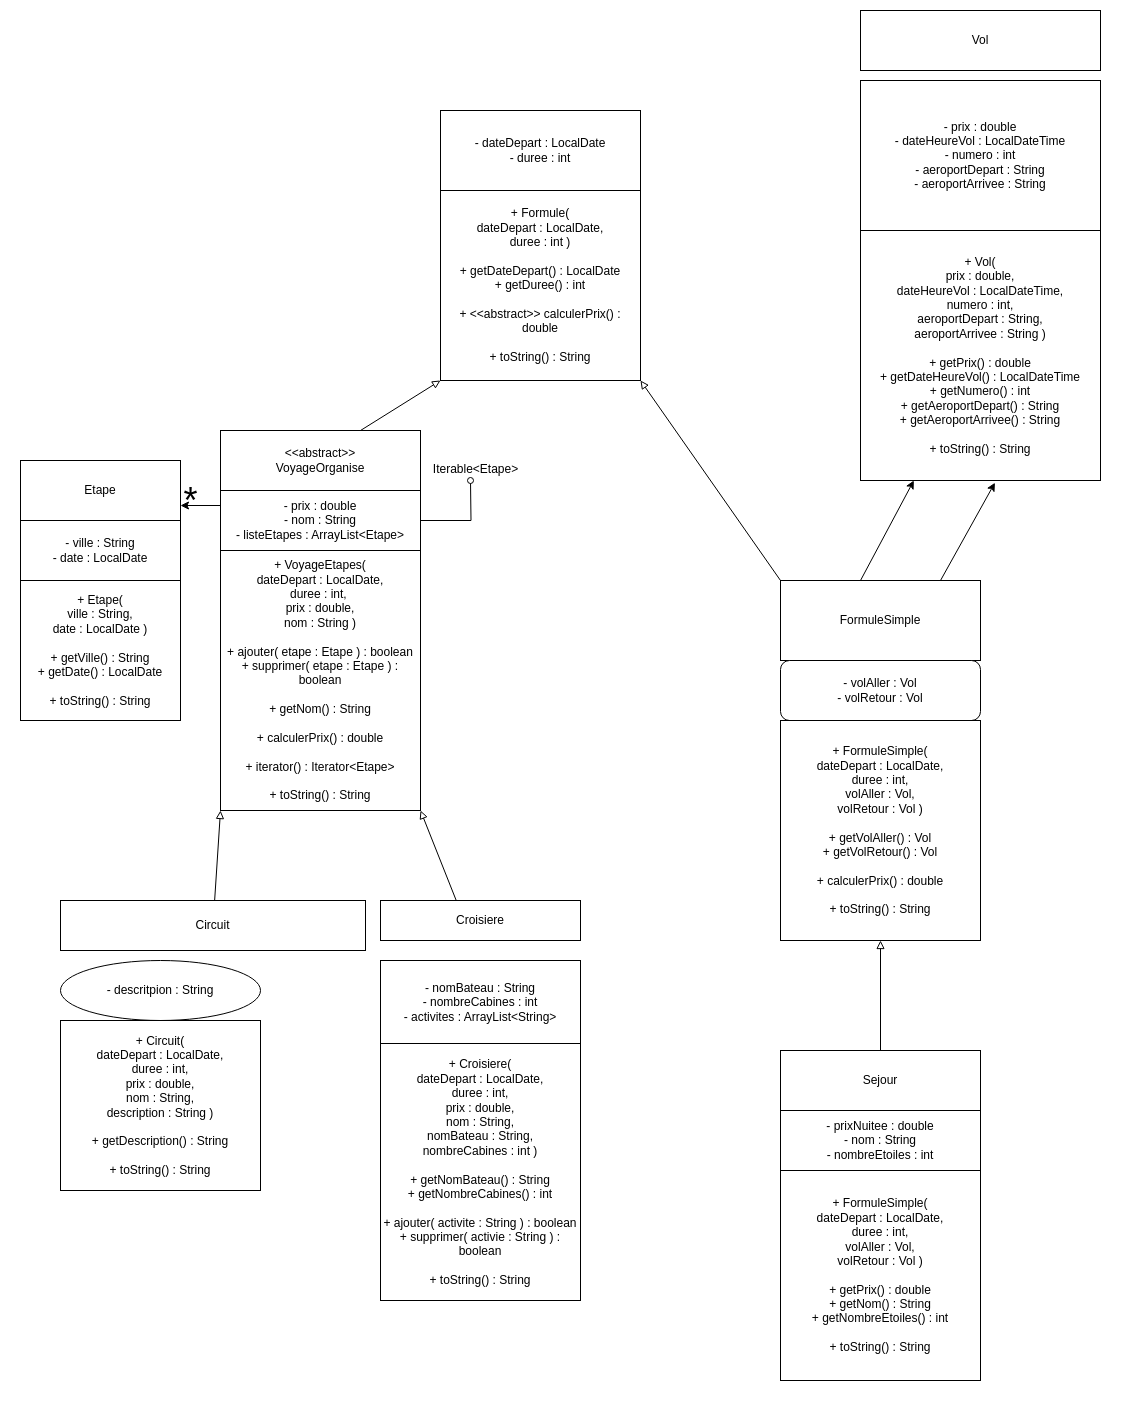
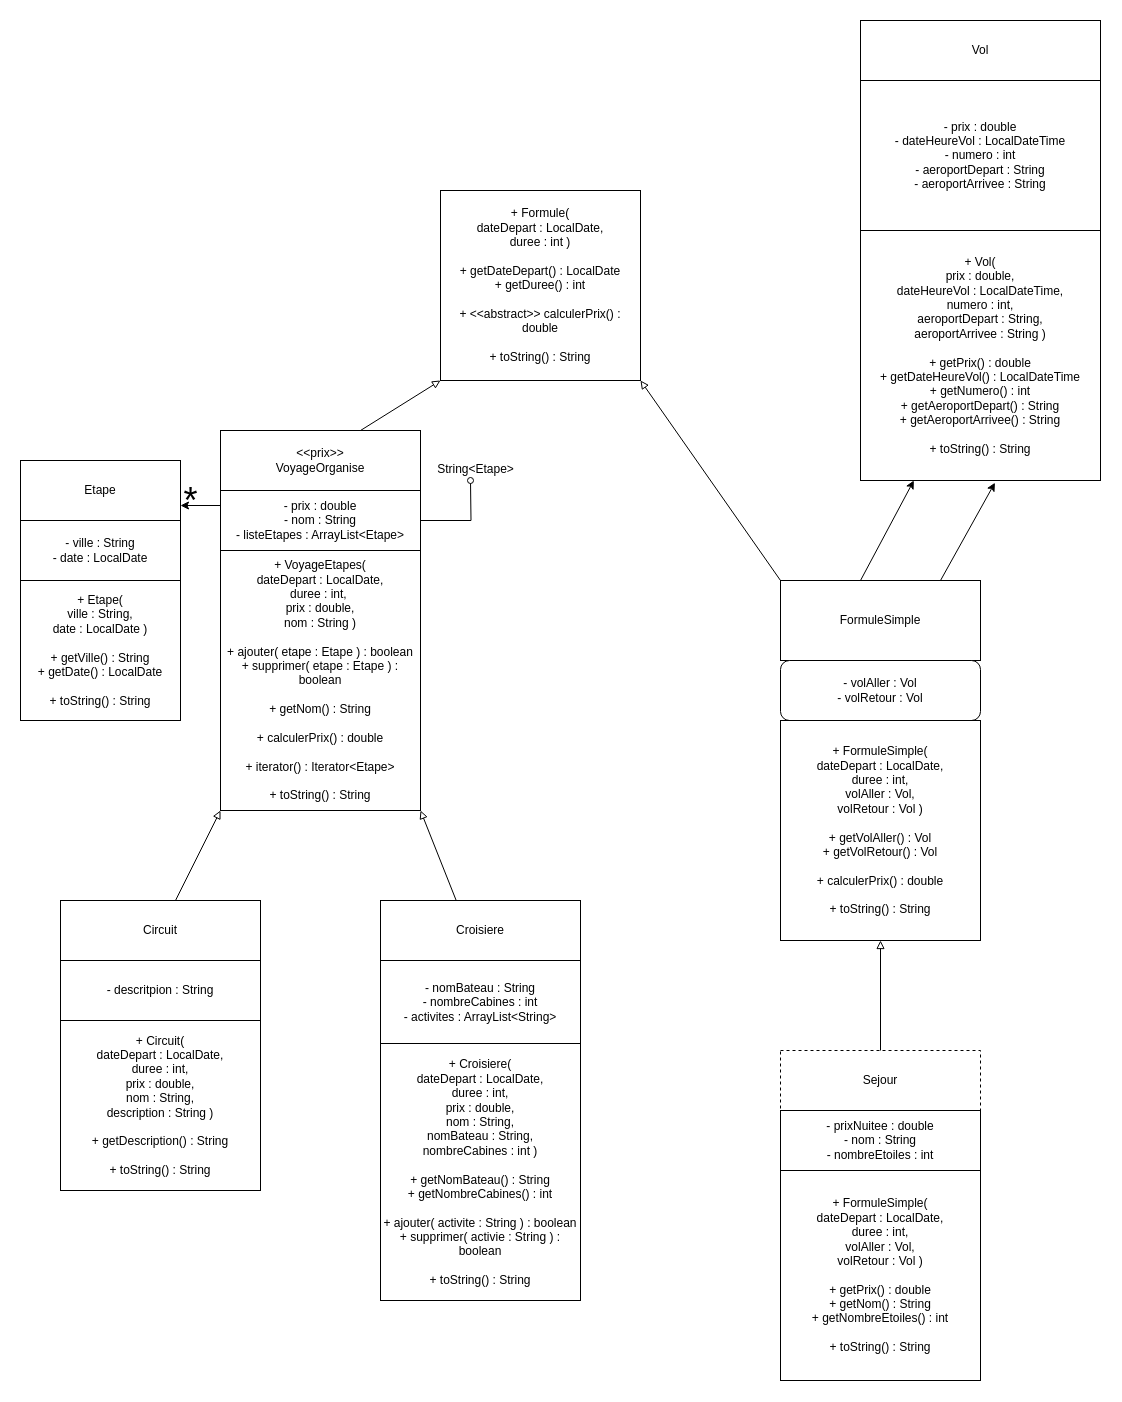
(981, 41) -> (981, 51)
(541, 151) -> none
(321, 461) -> (321, 461)
(476, 461) -> (476, 461)
(481, 921) -> (481, 931)
(213, 926) -> (161, 931)
(161, 991) -> (161, 991)
(881, 1081) -> (881, 1081)
